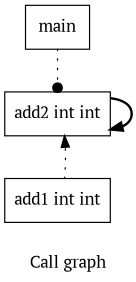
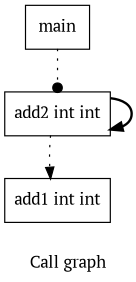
(65, 163) -> (50, 151)
